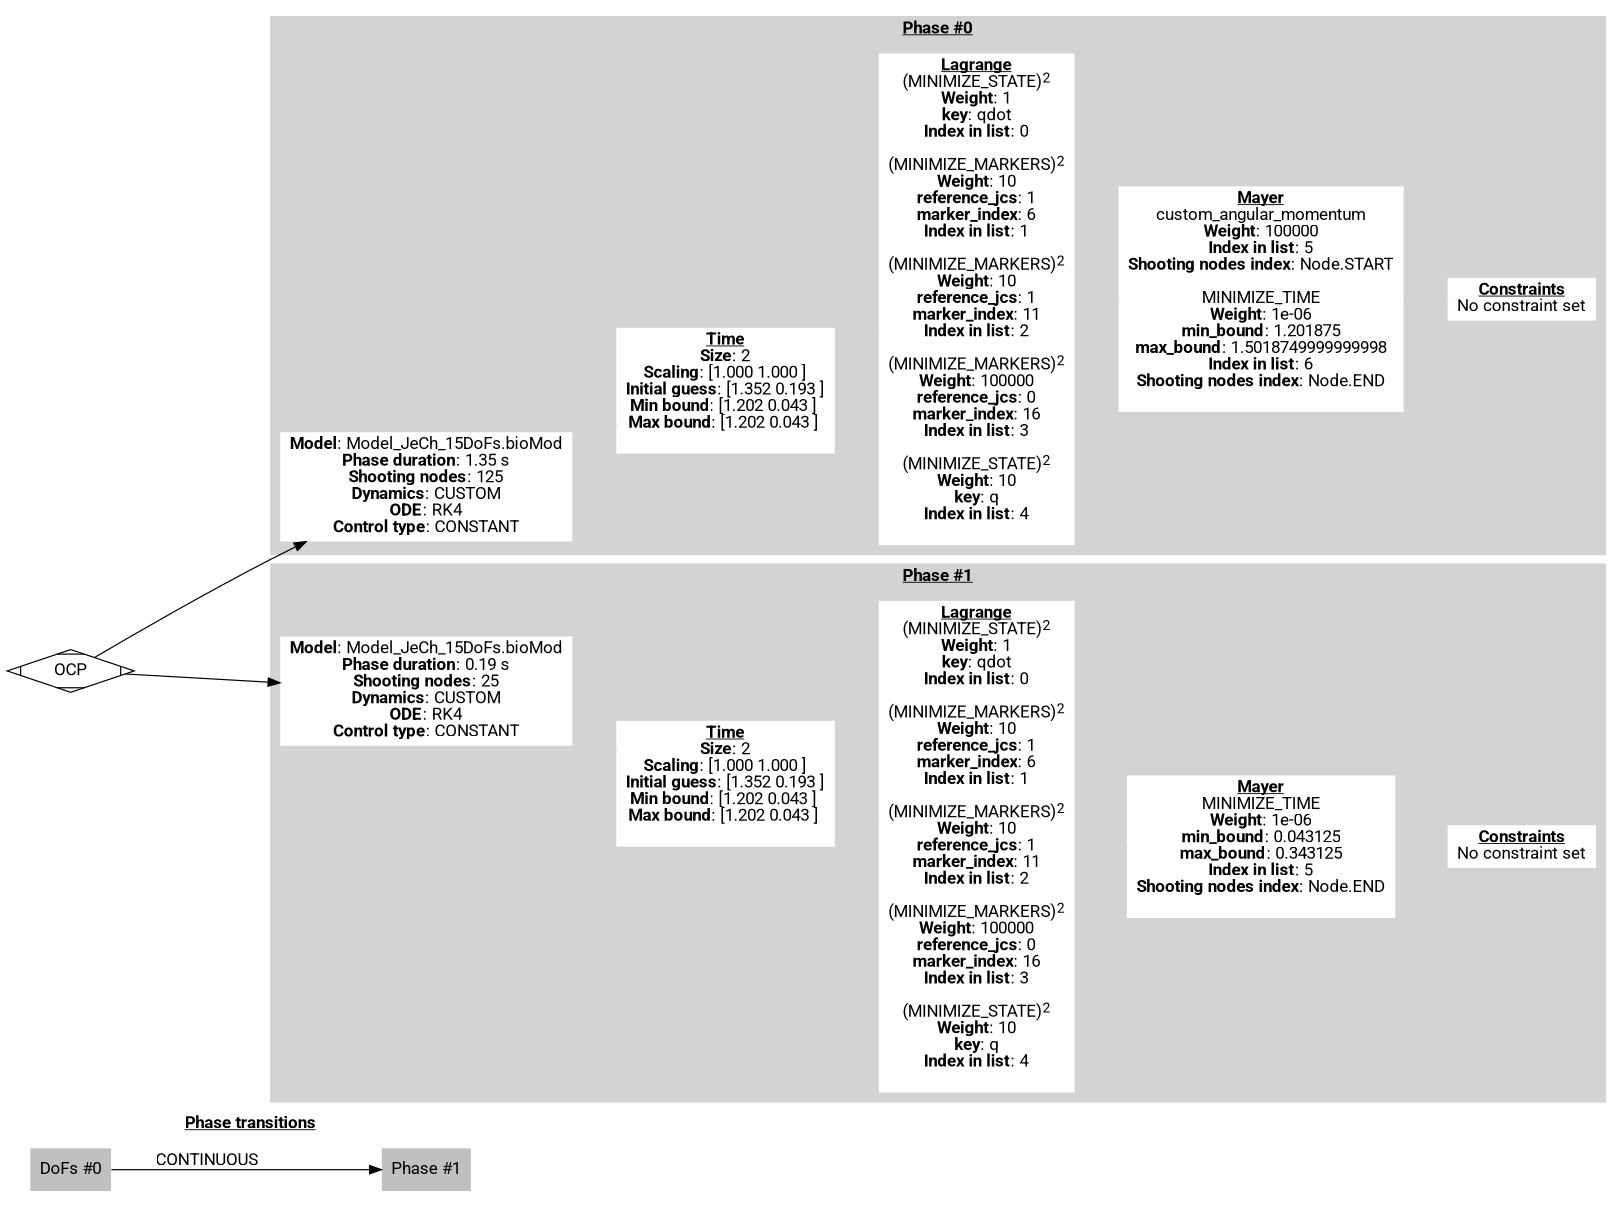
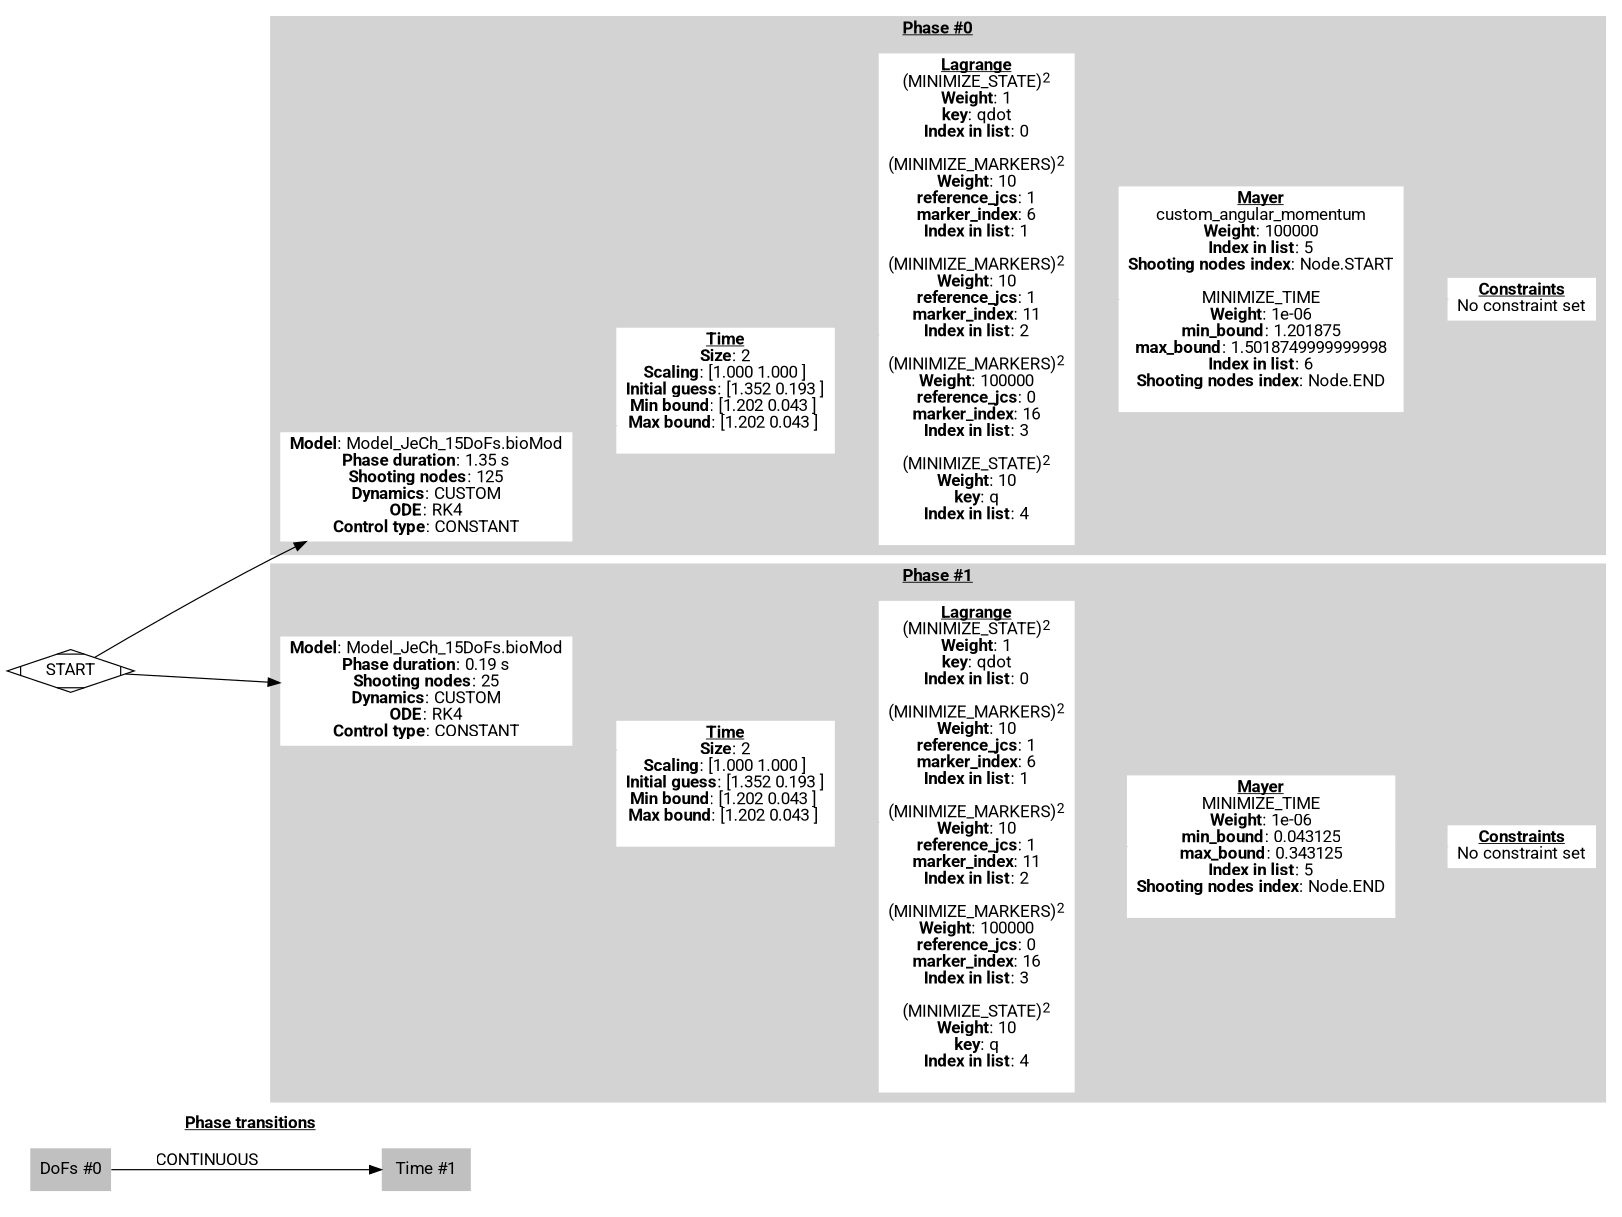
(71, 671) -> (71, 671)
(426, 1170) -> (426, 1170)
